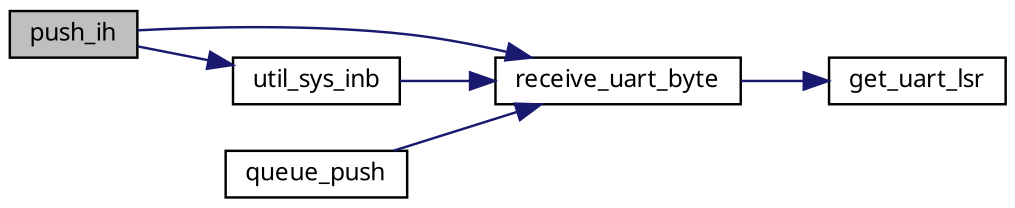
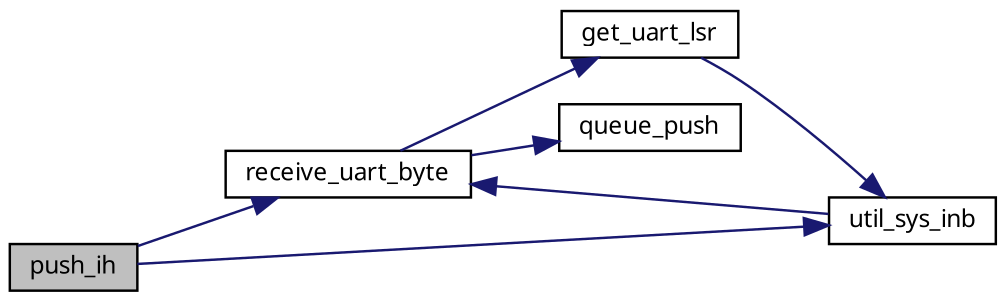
none -> (787, 114)
(455, 131) -> (503, 150)
